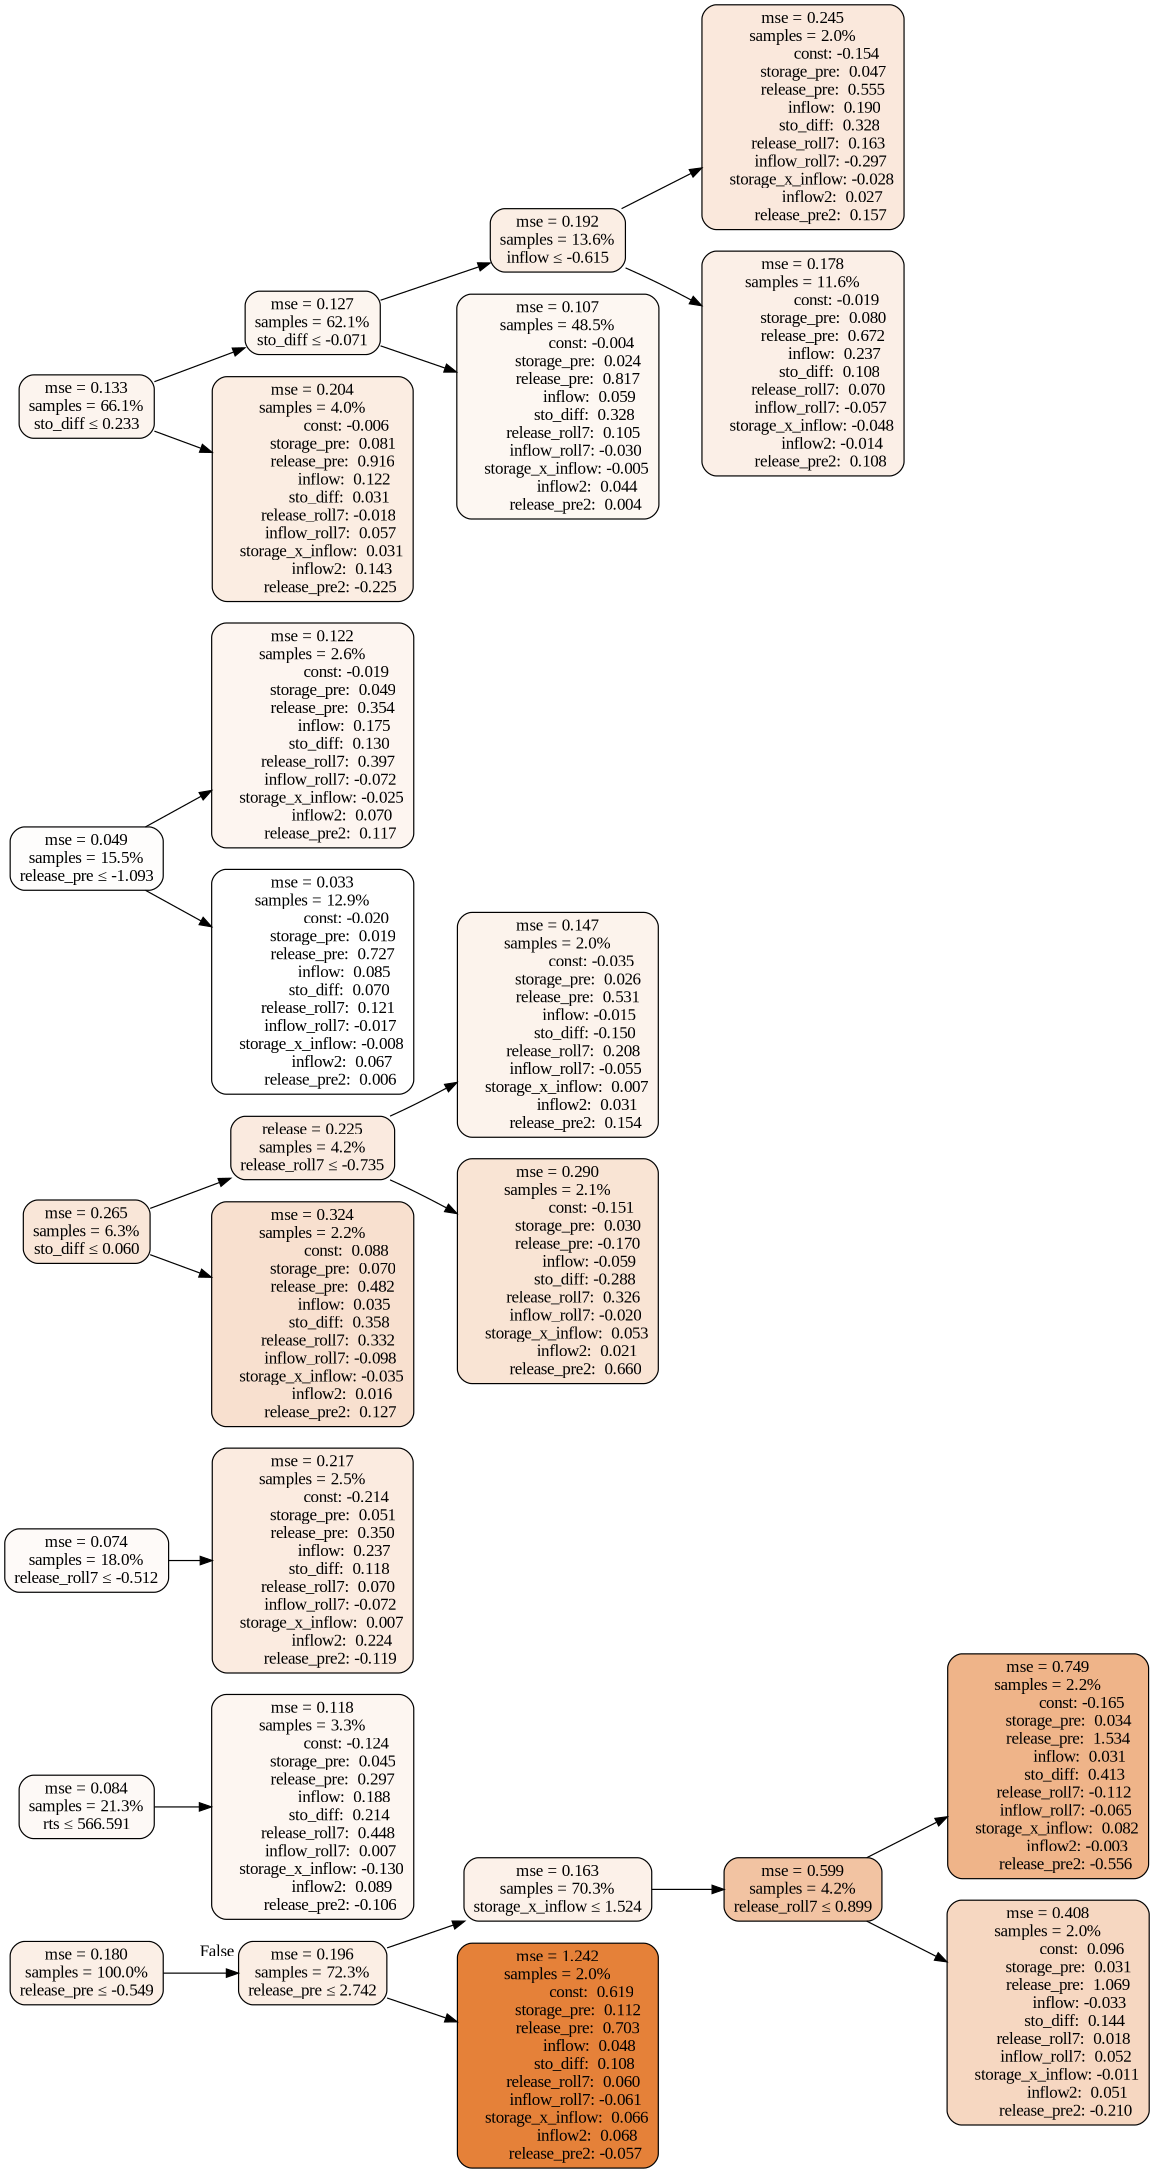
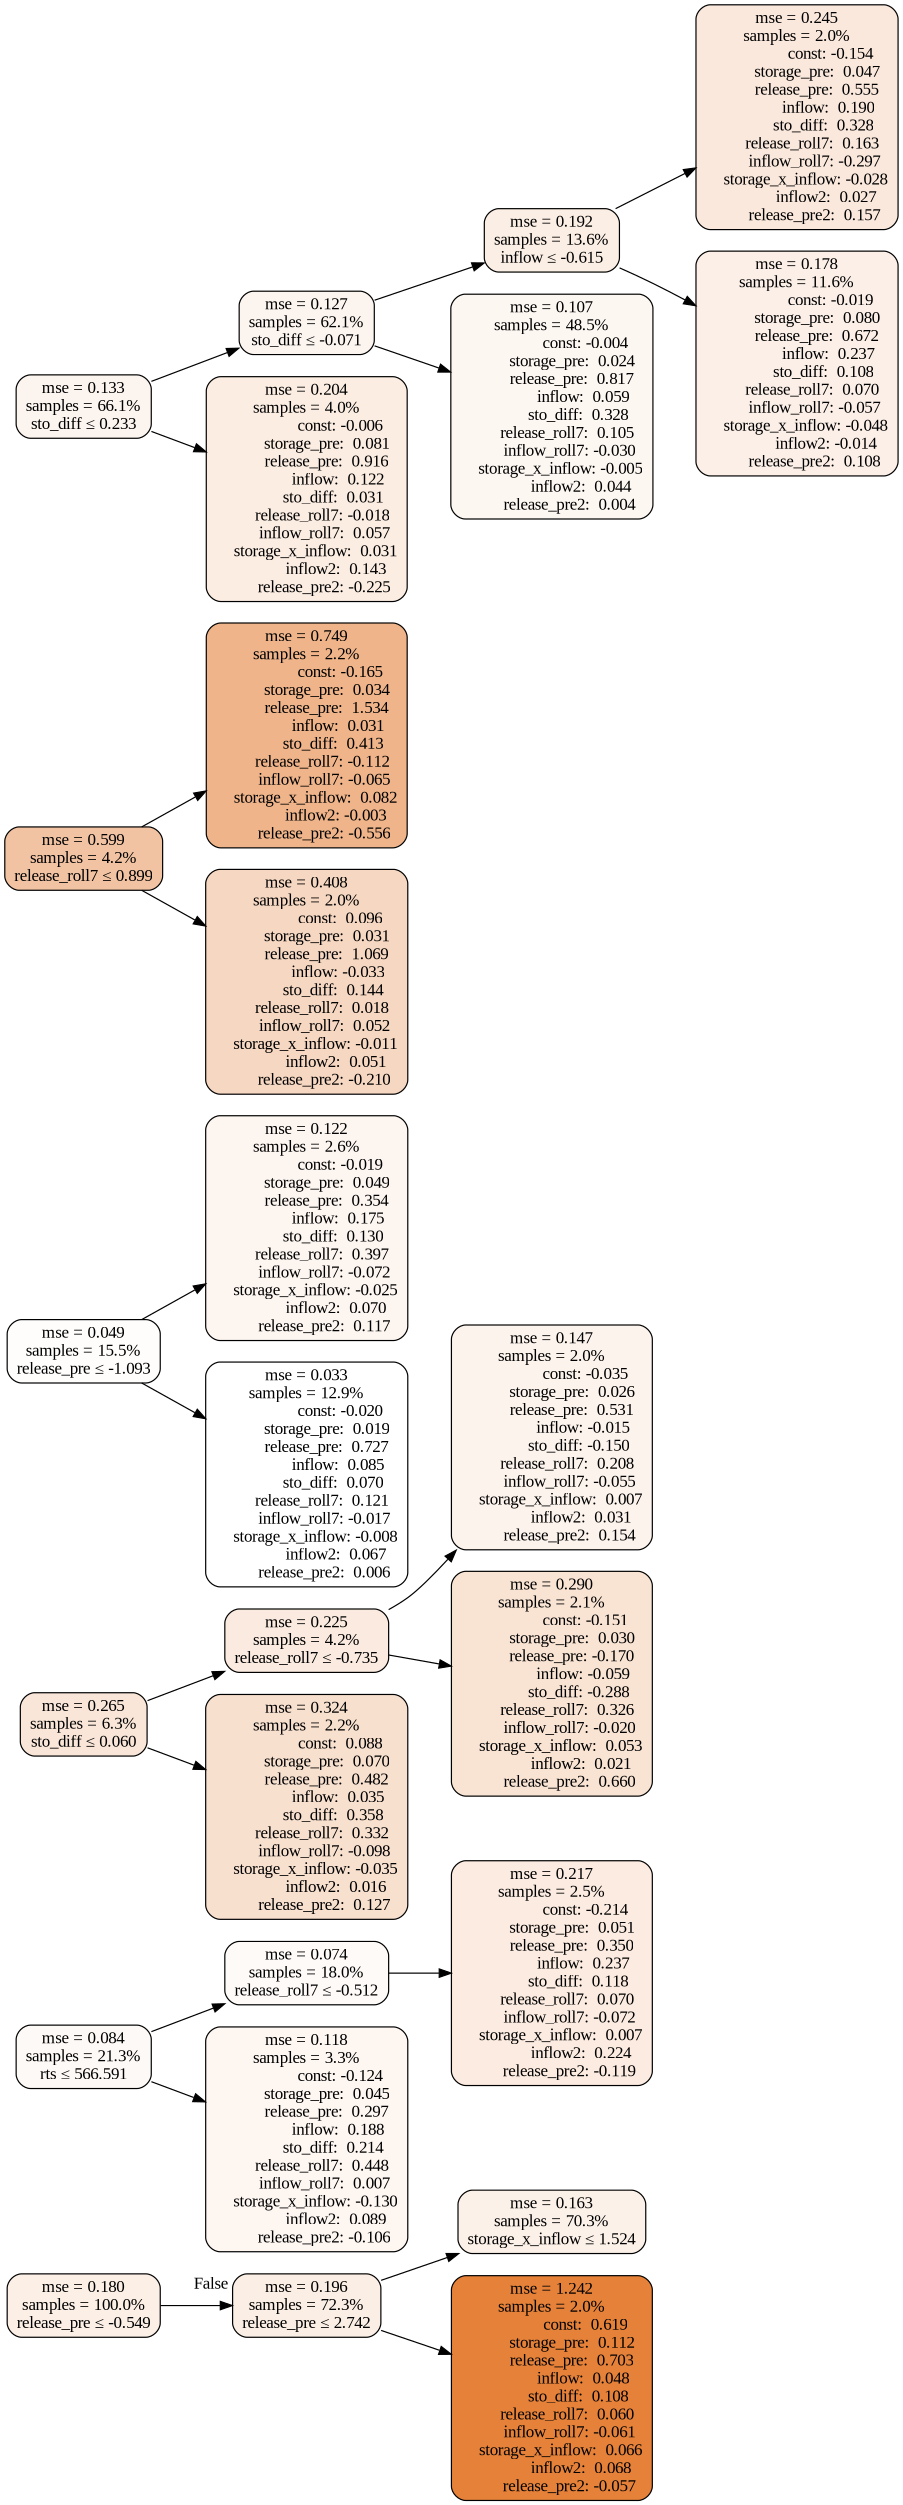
(313, 1148) -> (307, 1641)
(682, 1889) -> none
none -> (182, 2020)
